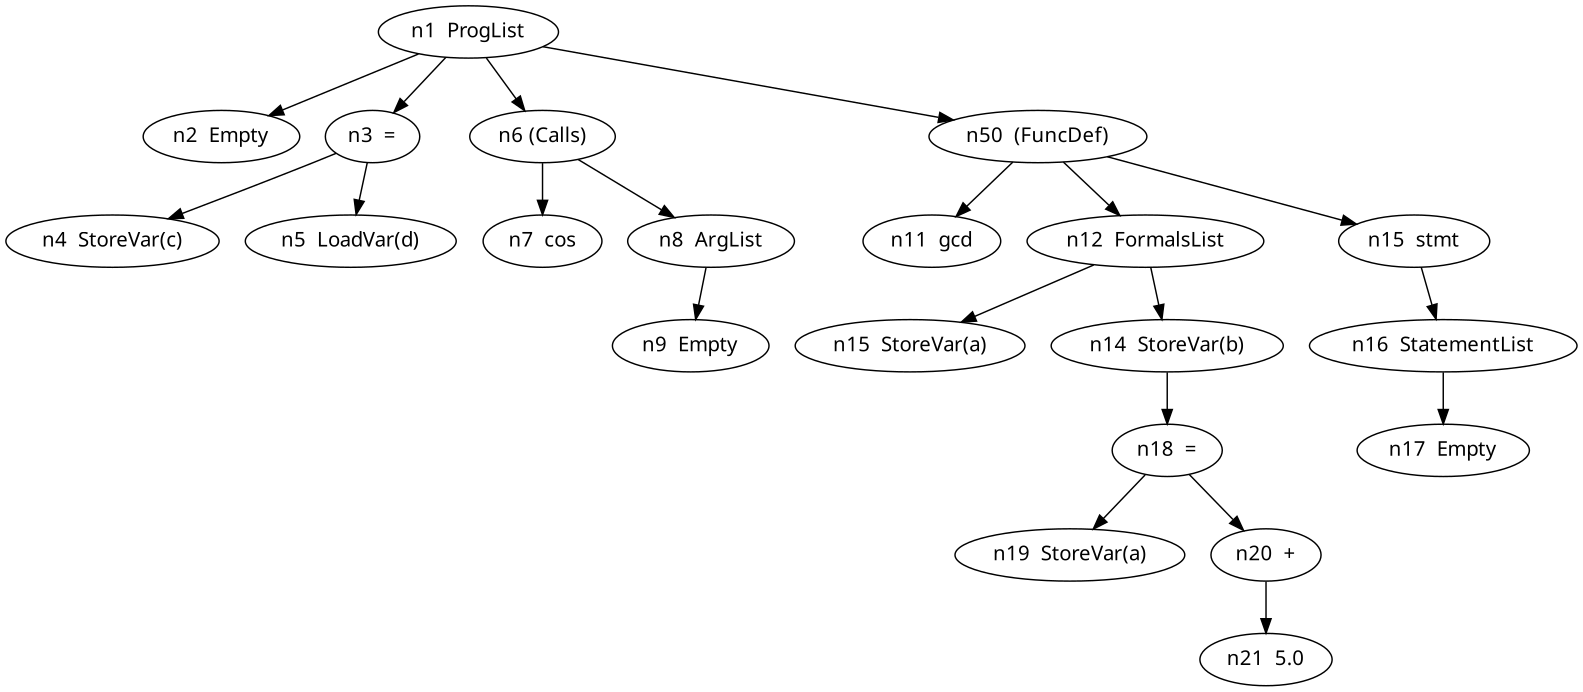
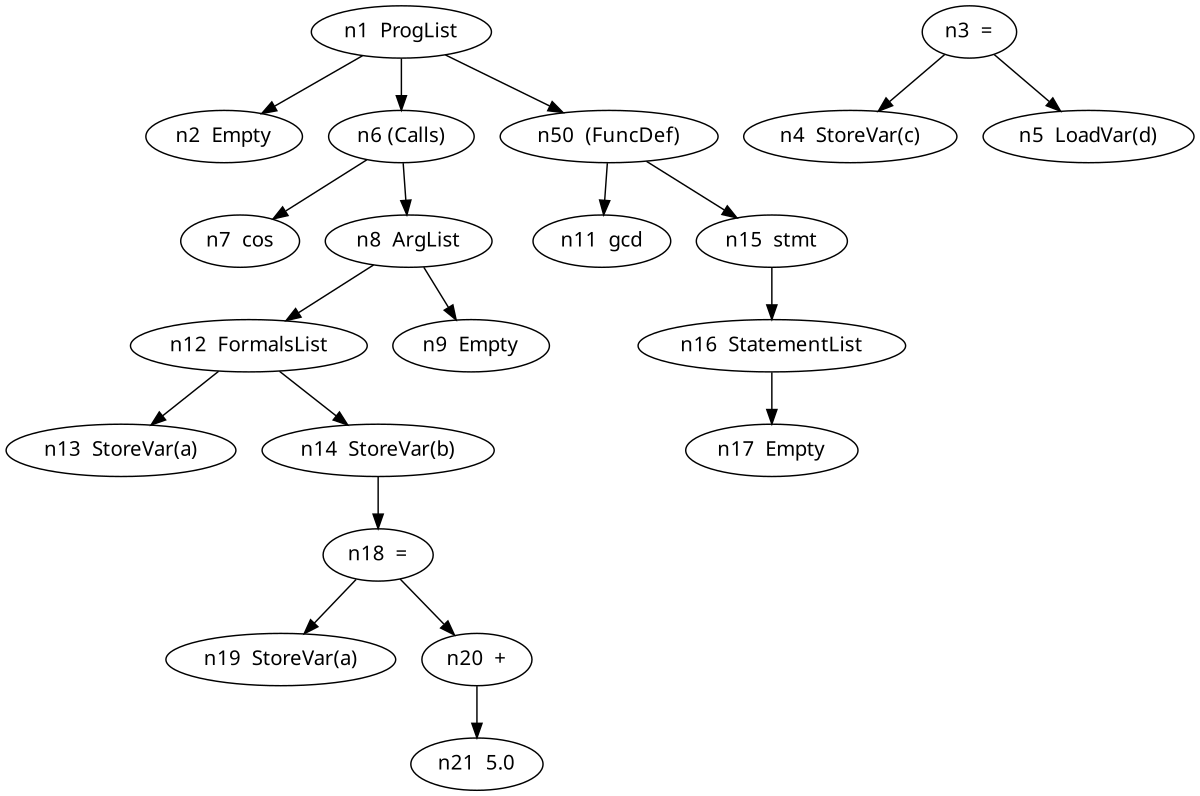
(425, 80) -> none
(1086, 184) -> (336, 289)
(910, 346) -> (121, 450)
